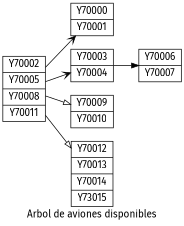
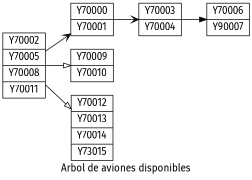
(160, 73) -> (228, 27)
(55, 78) -> (122, 19)
